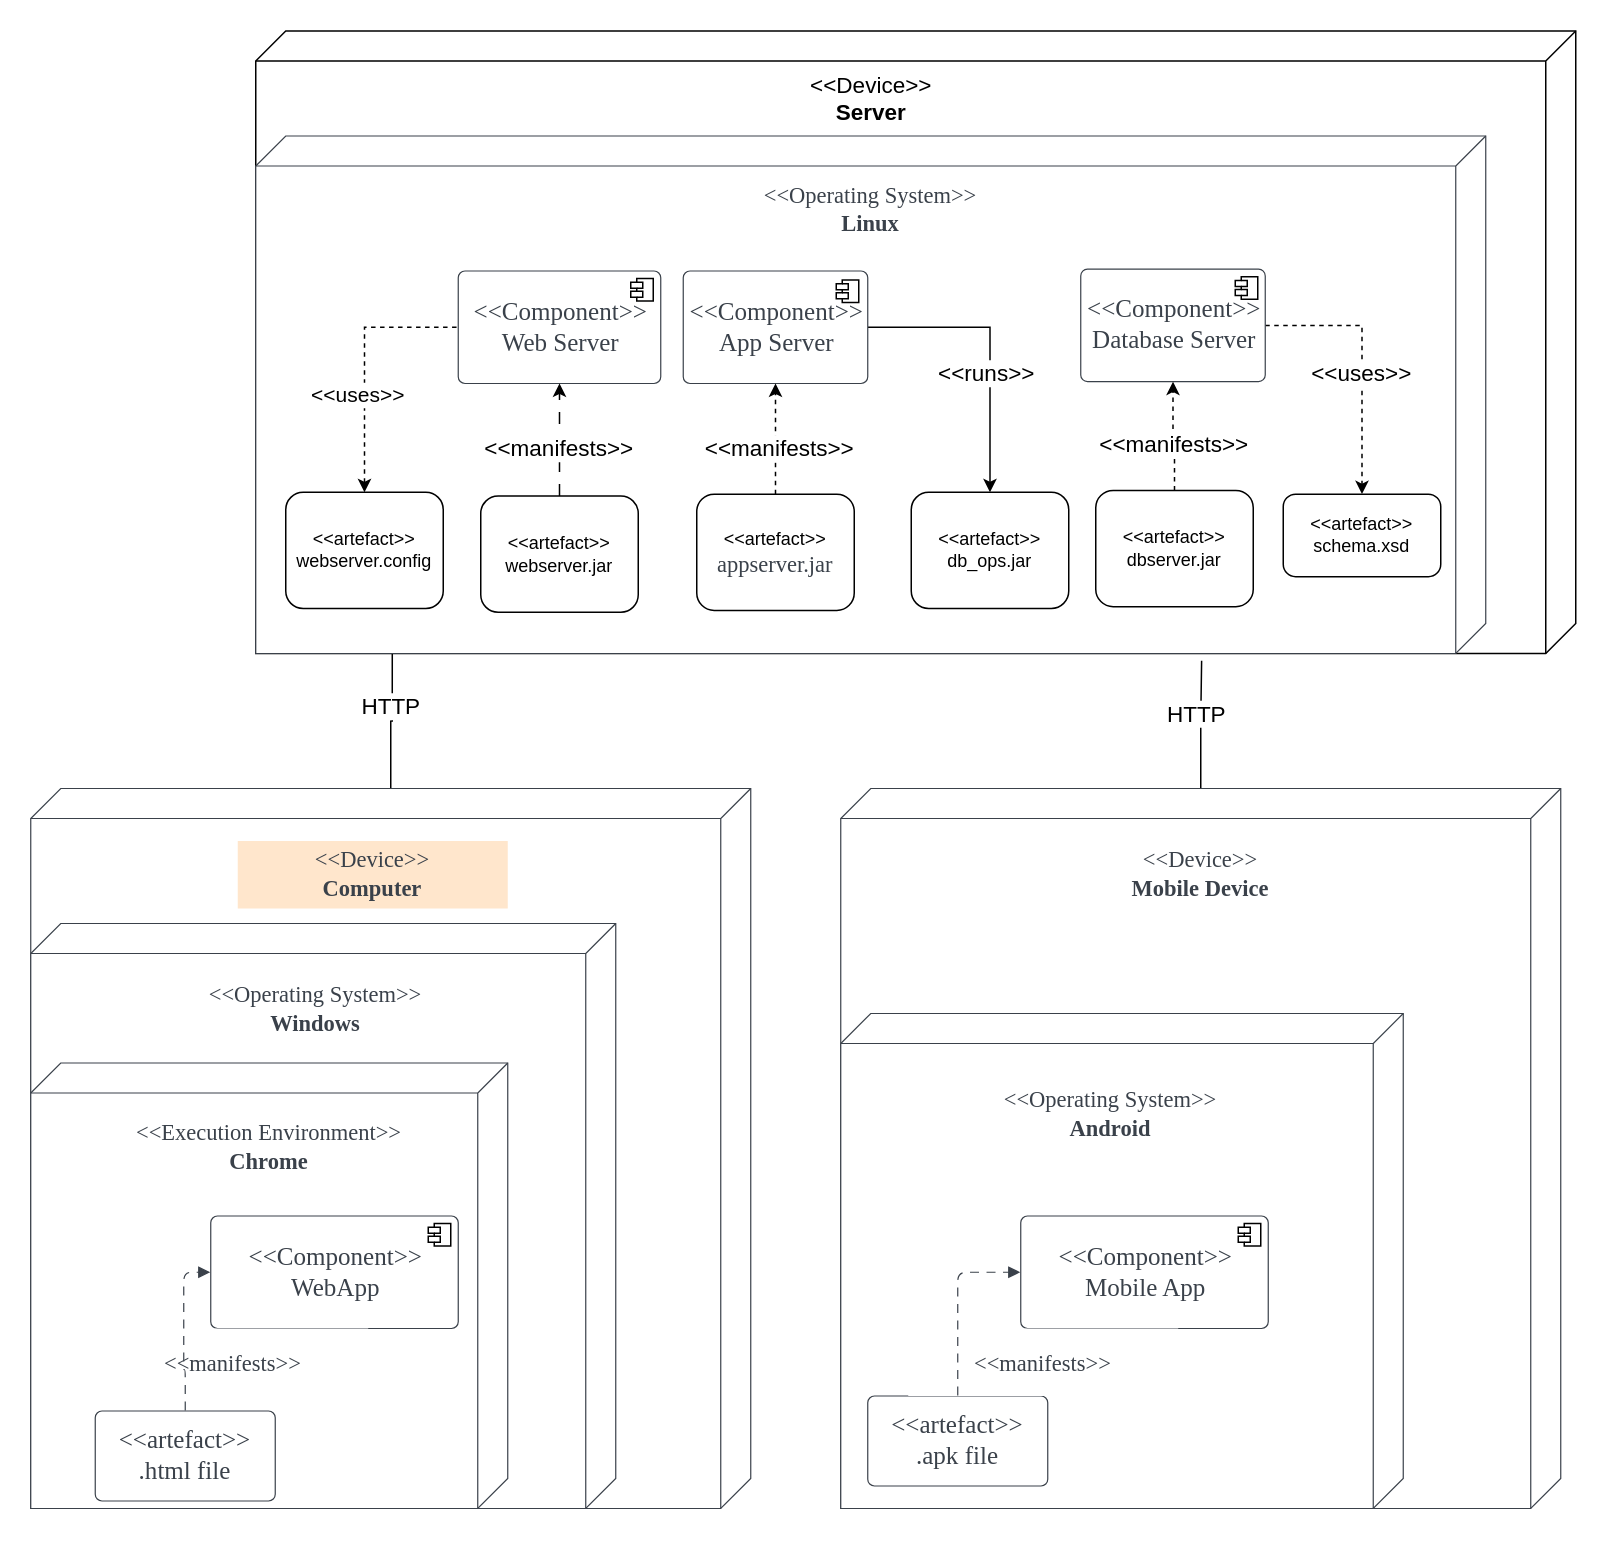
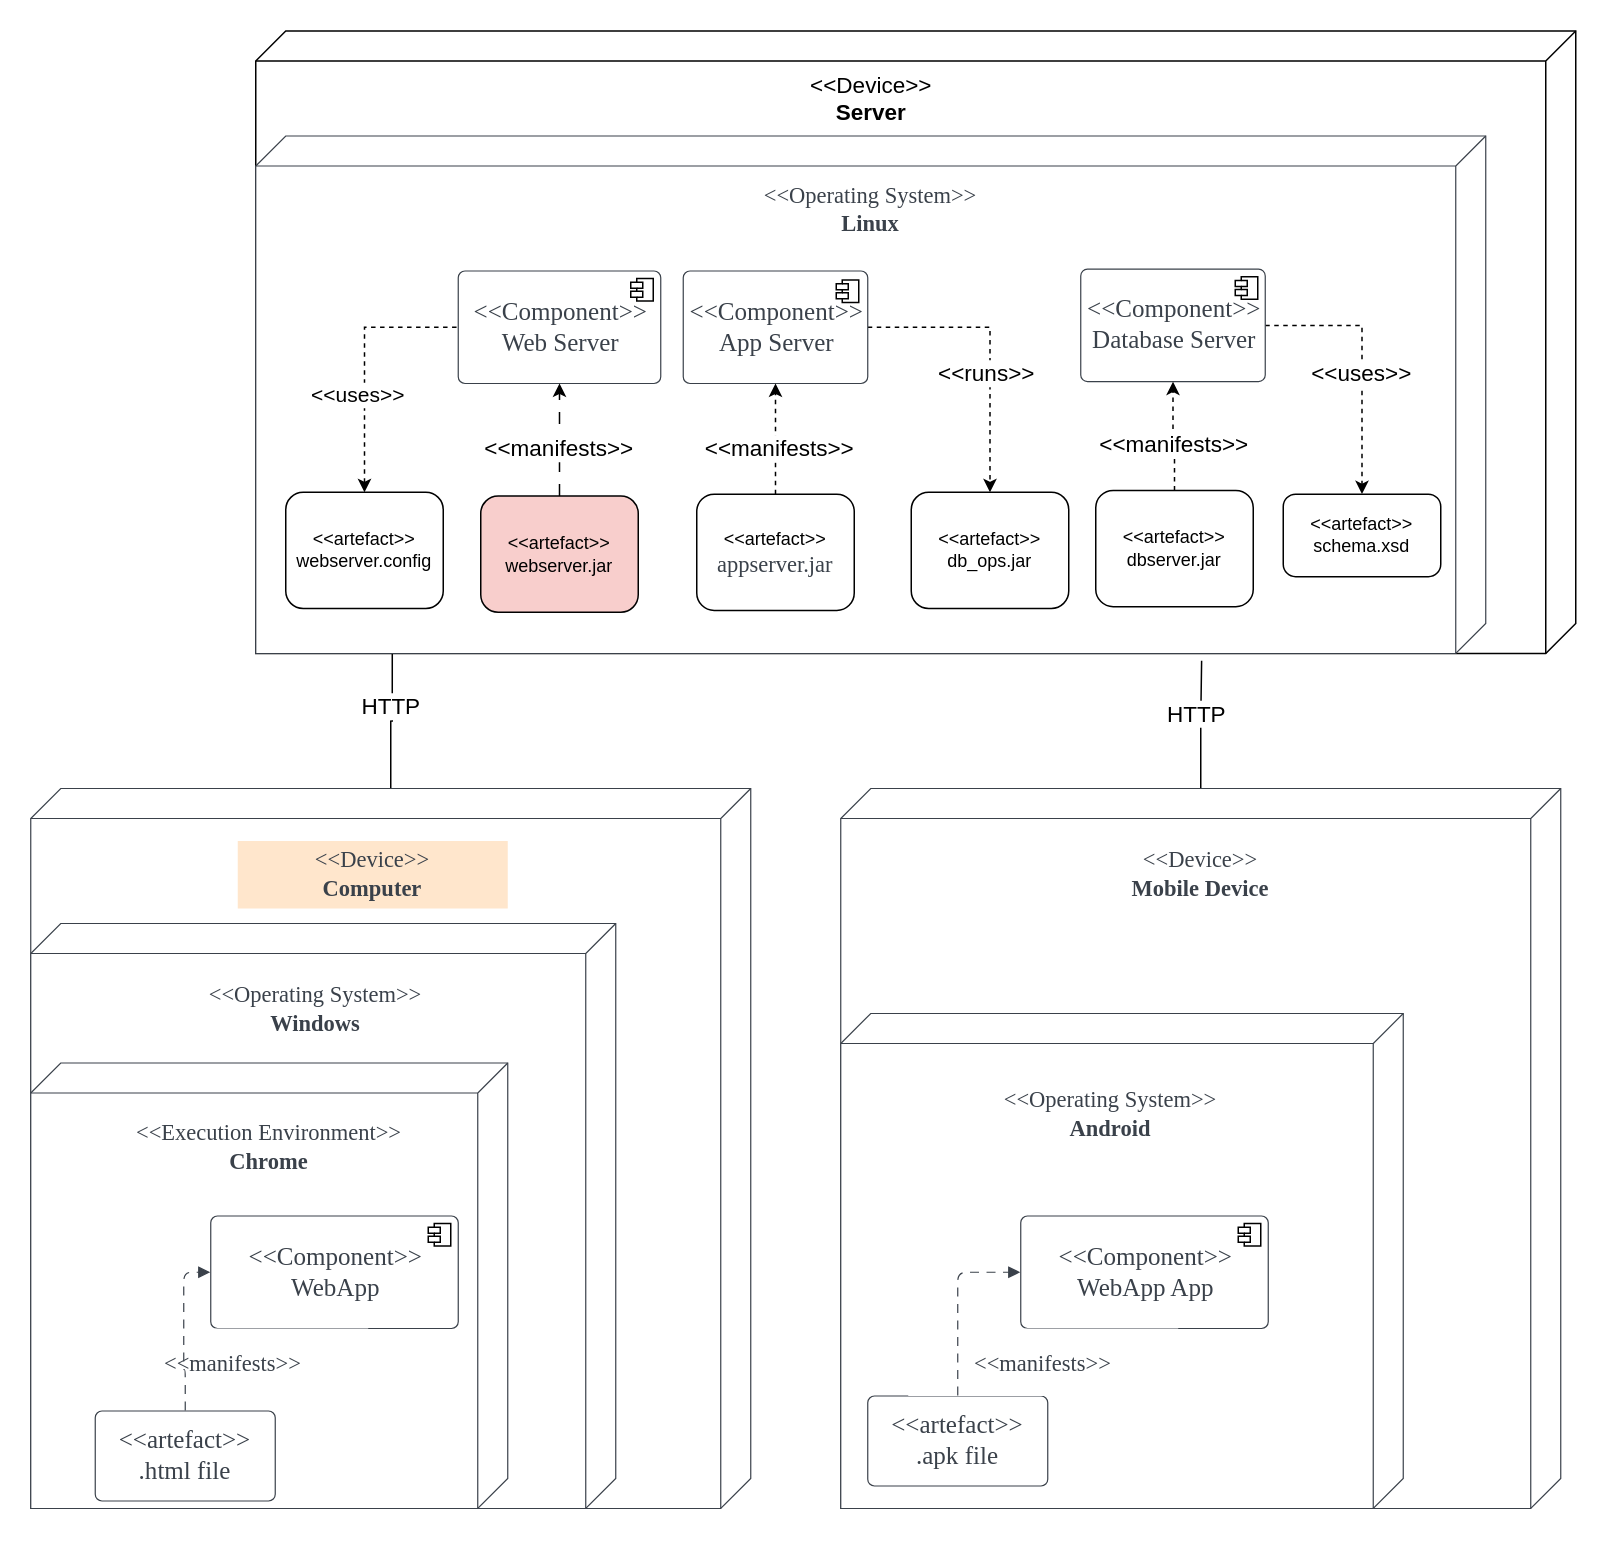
(946, 327) -> (946, 327)
(560, 554) -> (560, 554)
(1146, 1273) -> (1146, 1273)
